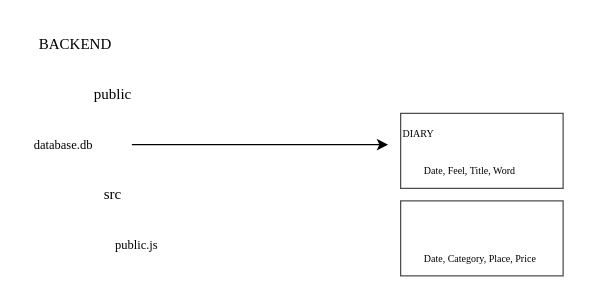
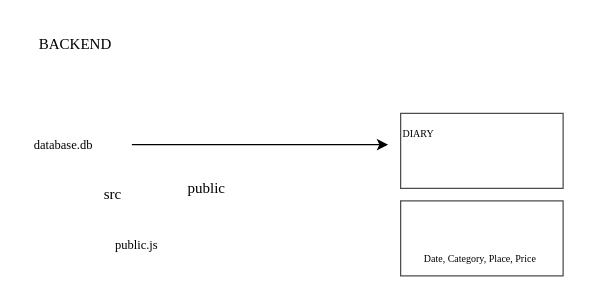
(113, 94) -> (207, 188)
(493, 169) -> none
